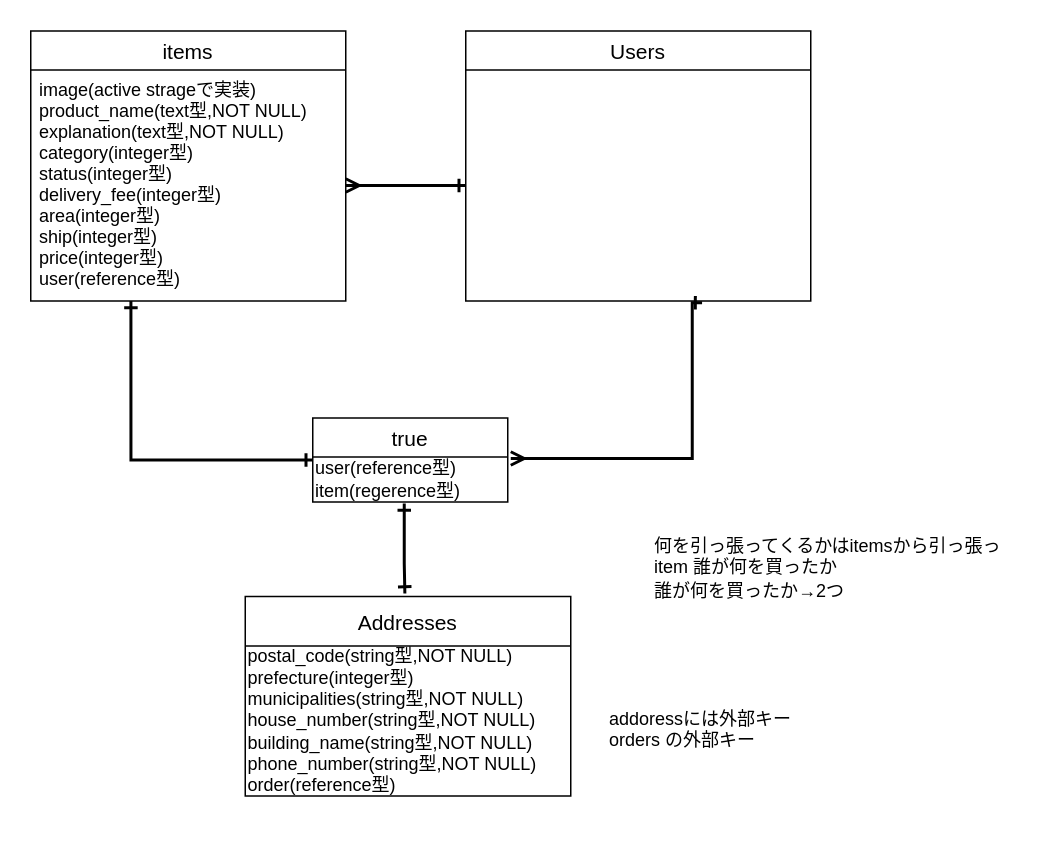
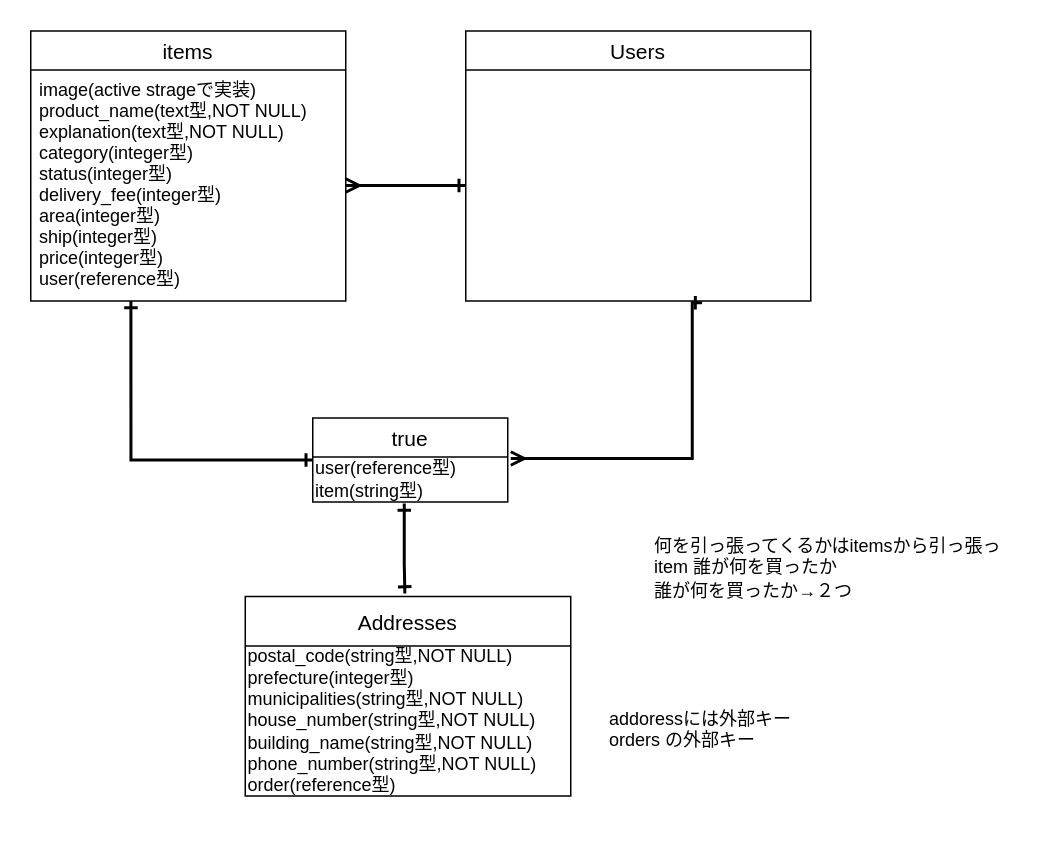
(400, 479) -> (400, 479)
(745, 591) -> (749, 591)
